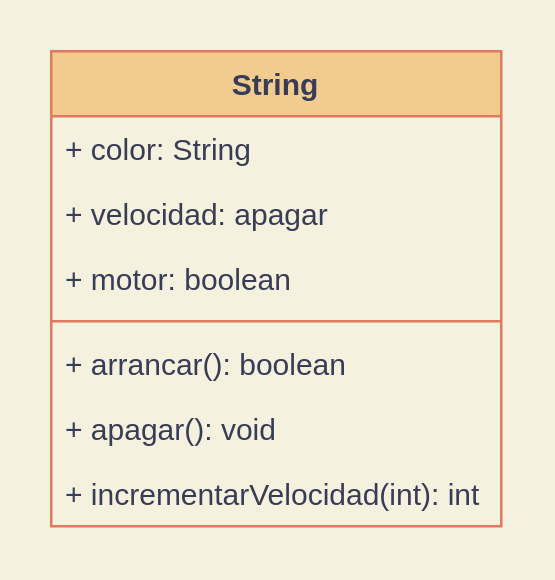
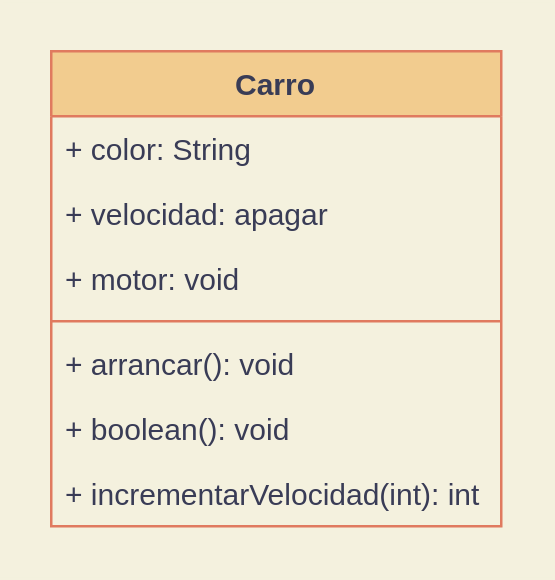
(275, 85) -> (275, 85)
(184, 280) -> (159, 280)
(226, 365) -> (201, 365)
(184, 430) -> (188, 430)
